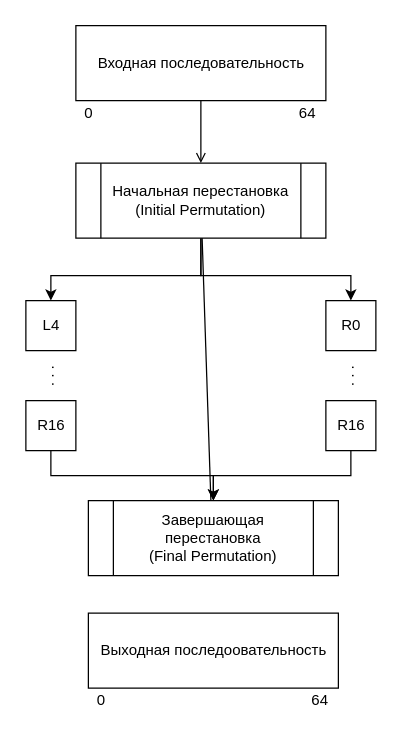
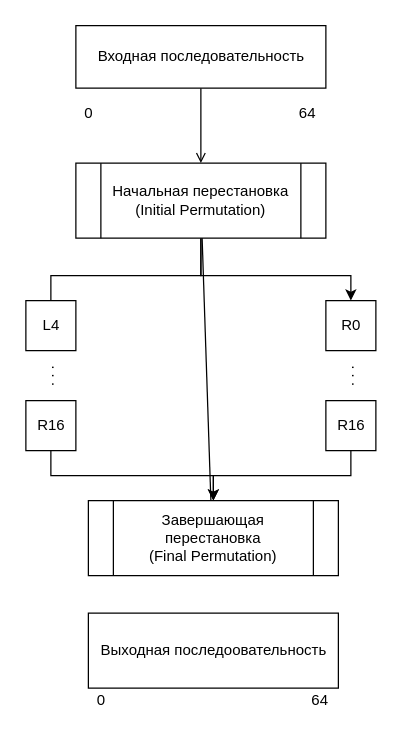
(201, 63) -> (201, 57)
(51, 291) -> (51, 294)
